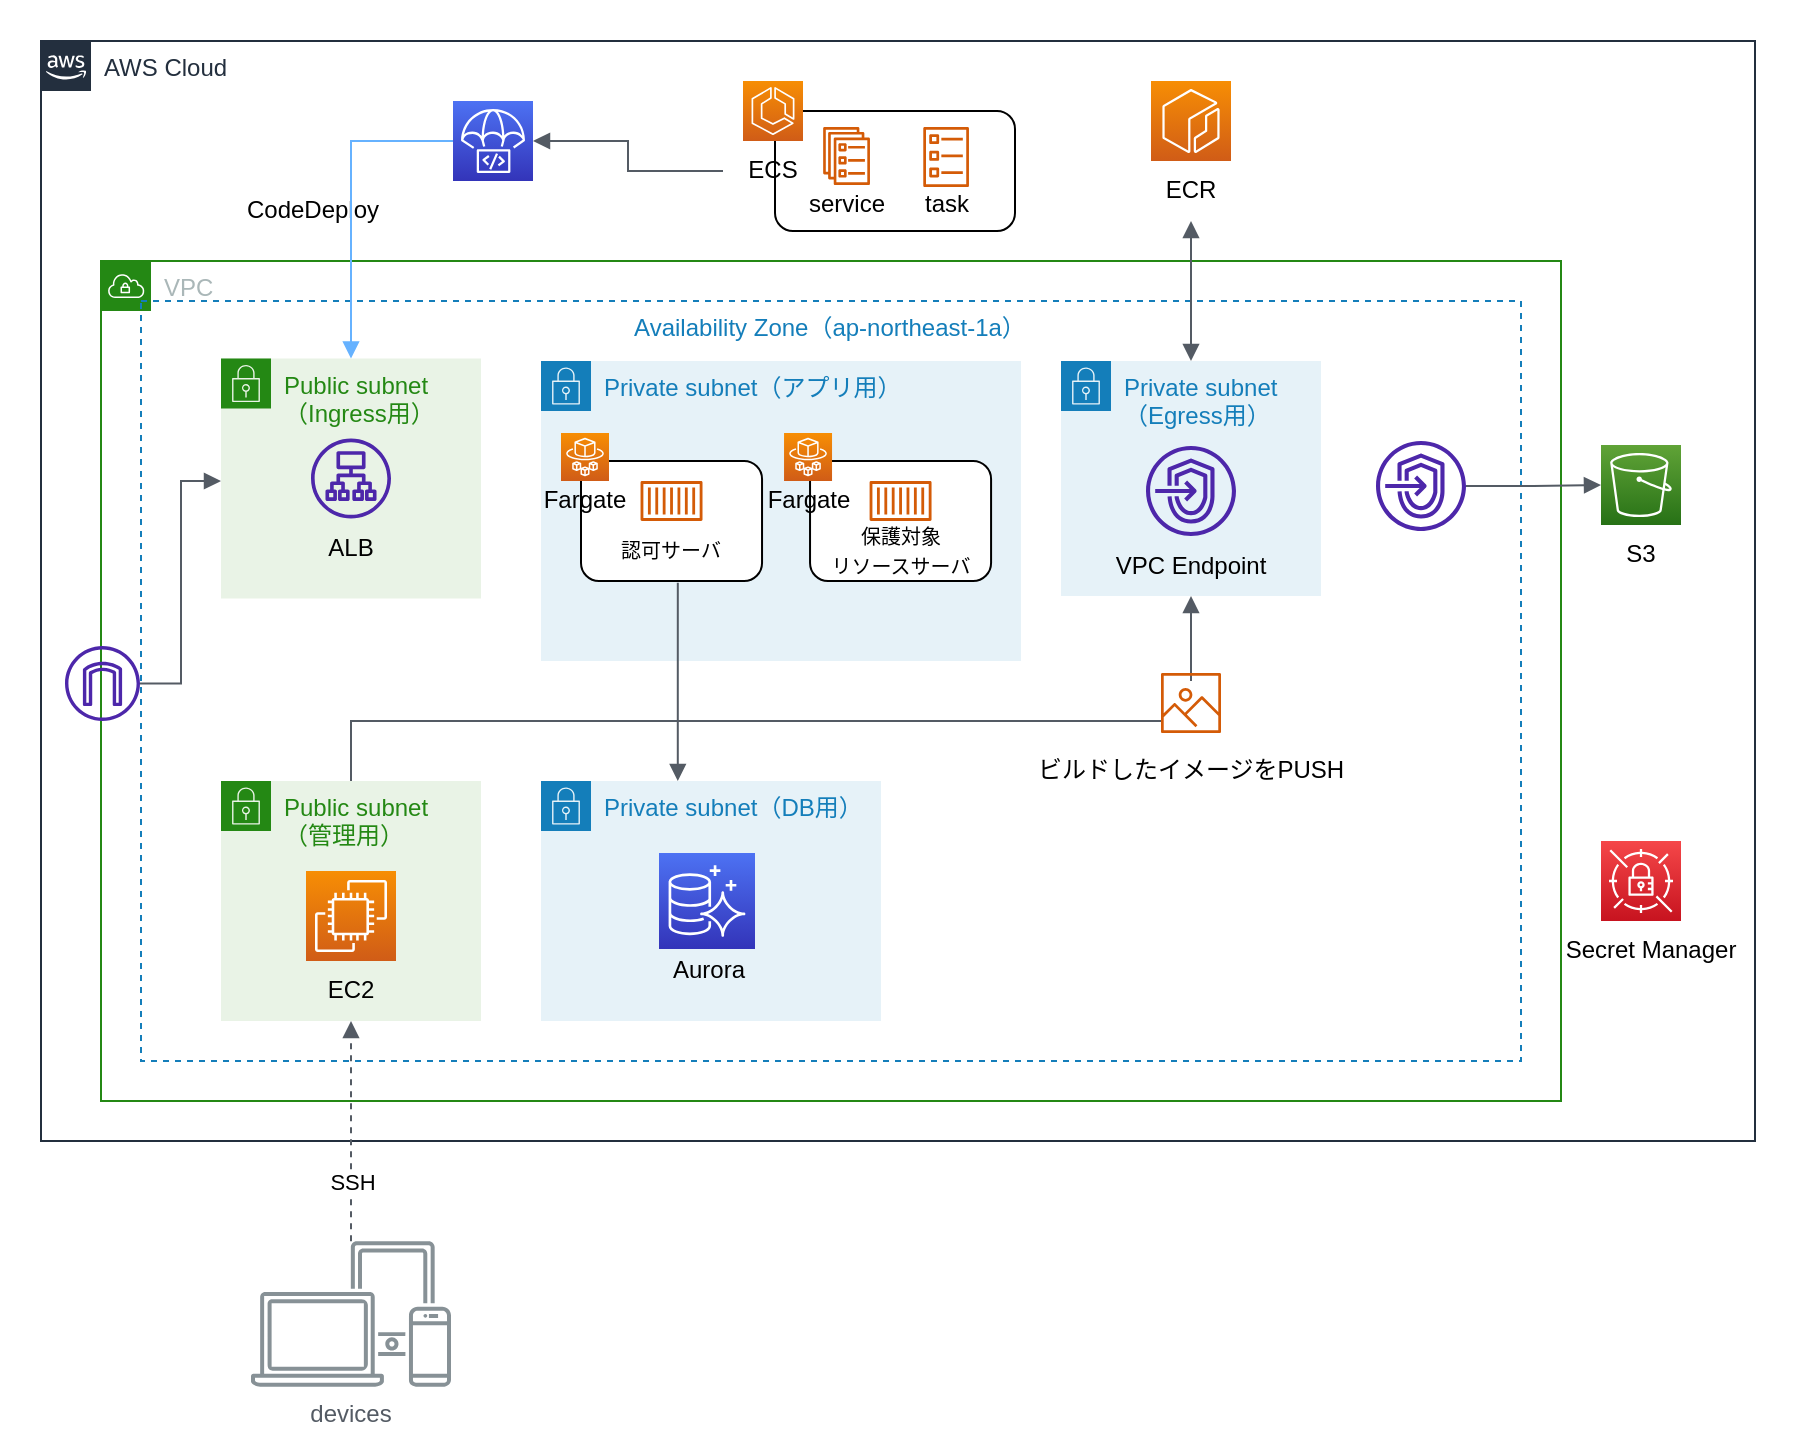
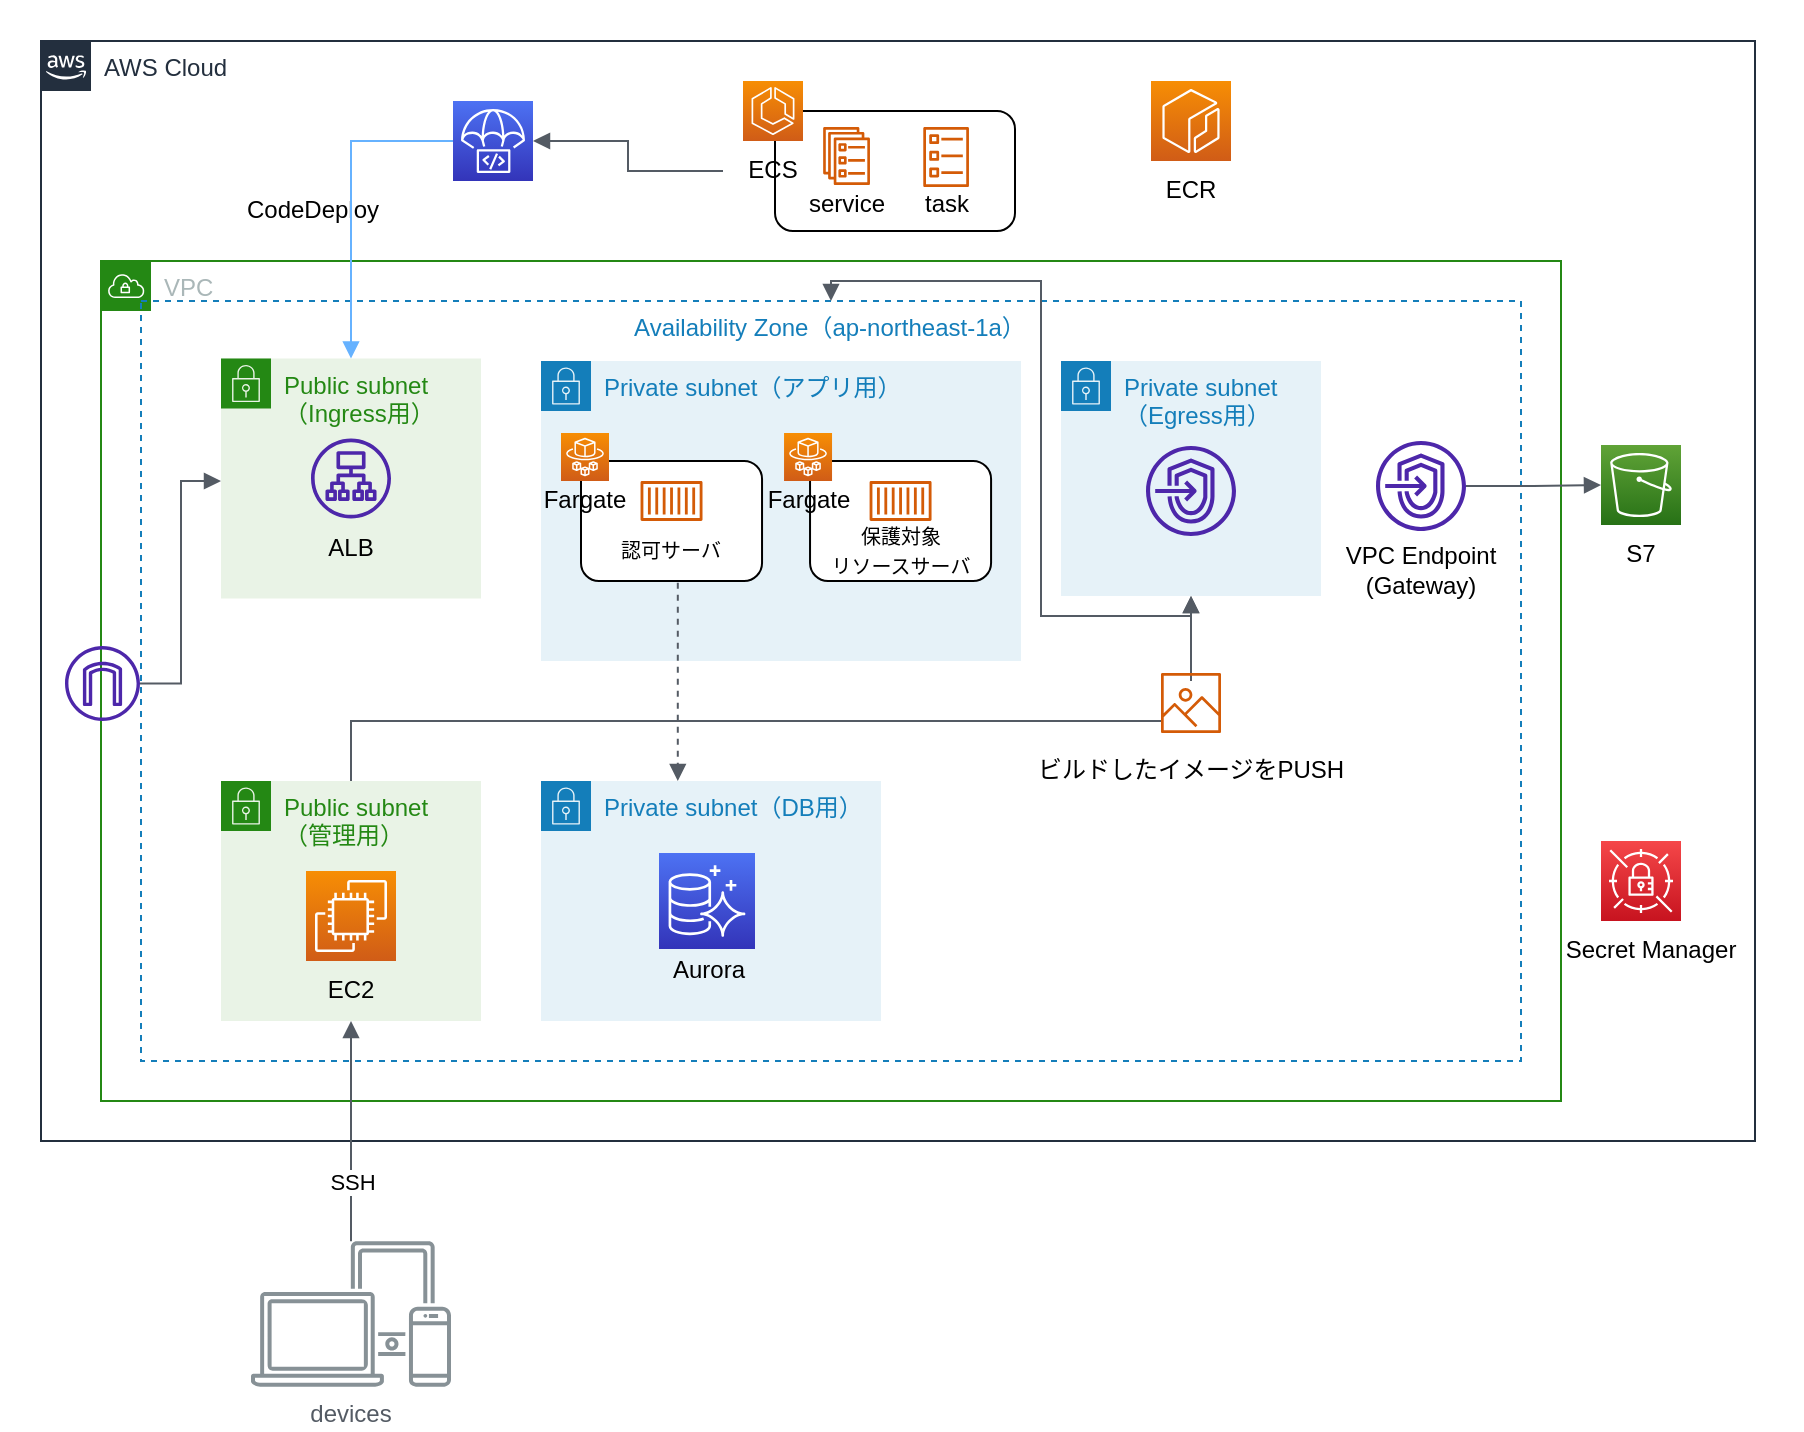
(1191, 292) -> (1041, 415)
(1642, 555) -> (1642, 555)
(1191, 566) -> none
none -> (1421, 571)
(678, 651) -> (678, 651)
(351, 1104) -> (351, 1104)
